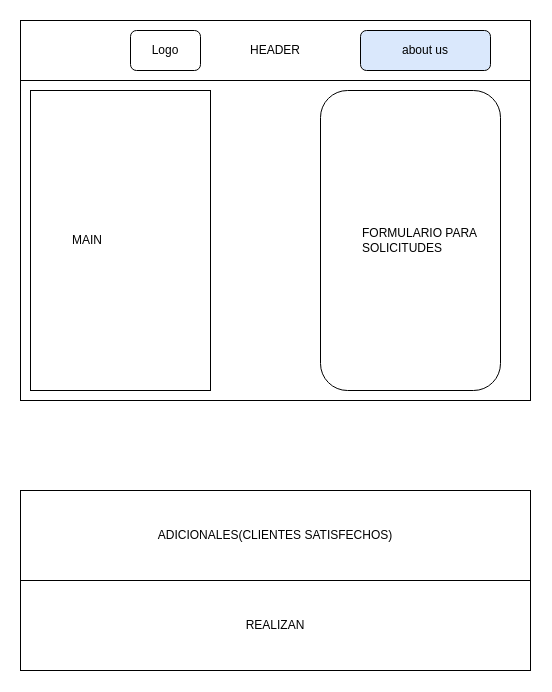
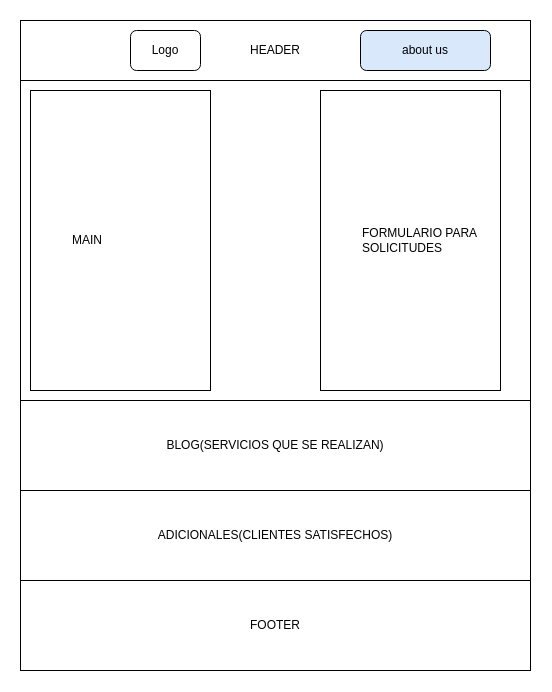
(411, 241) -> (411, 241)
none -> (276, 446)
(276, 626) -> (276, 626)
